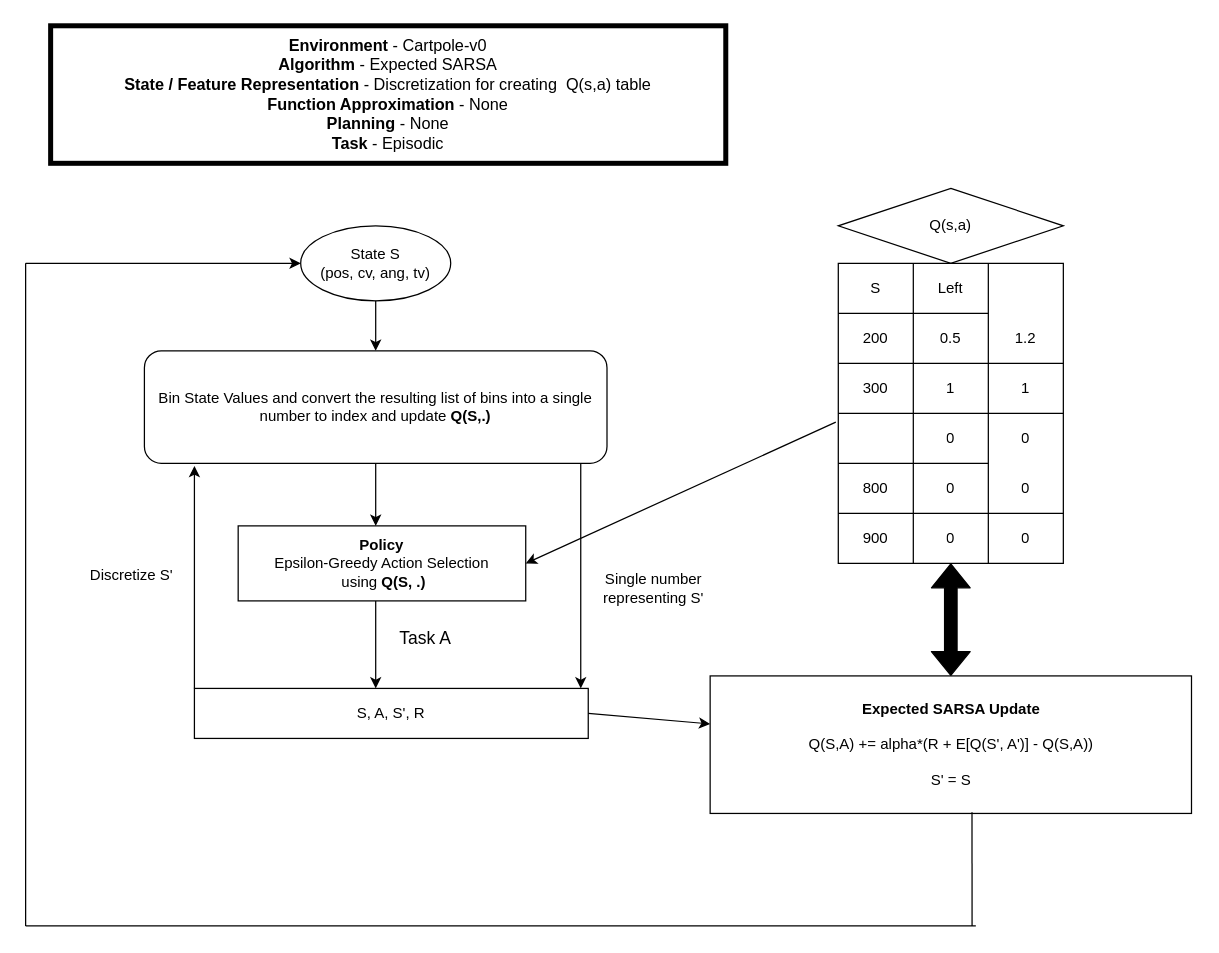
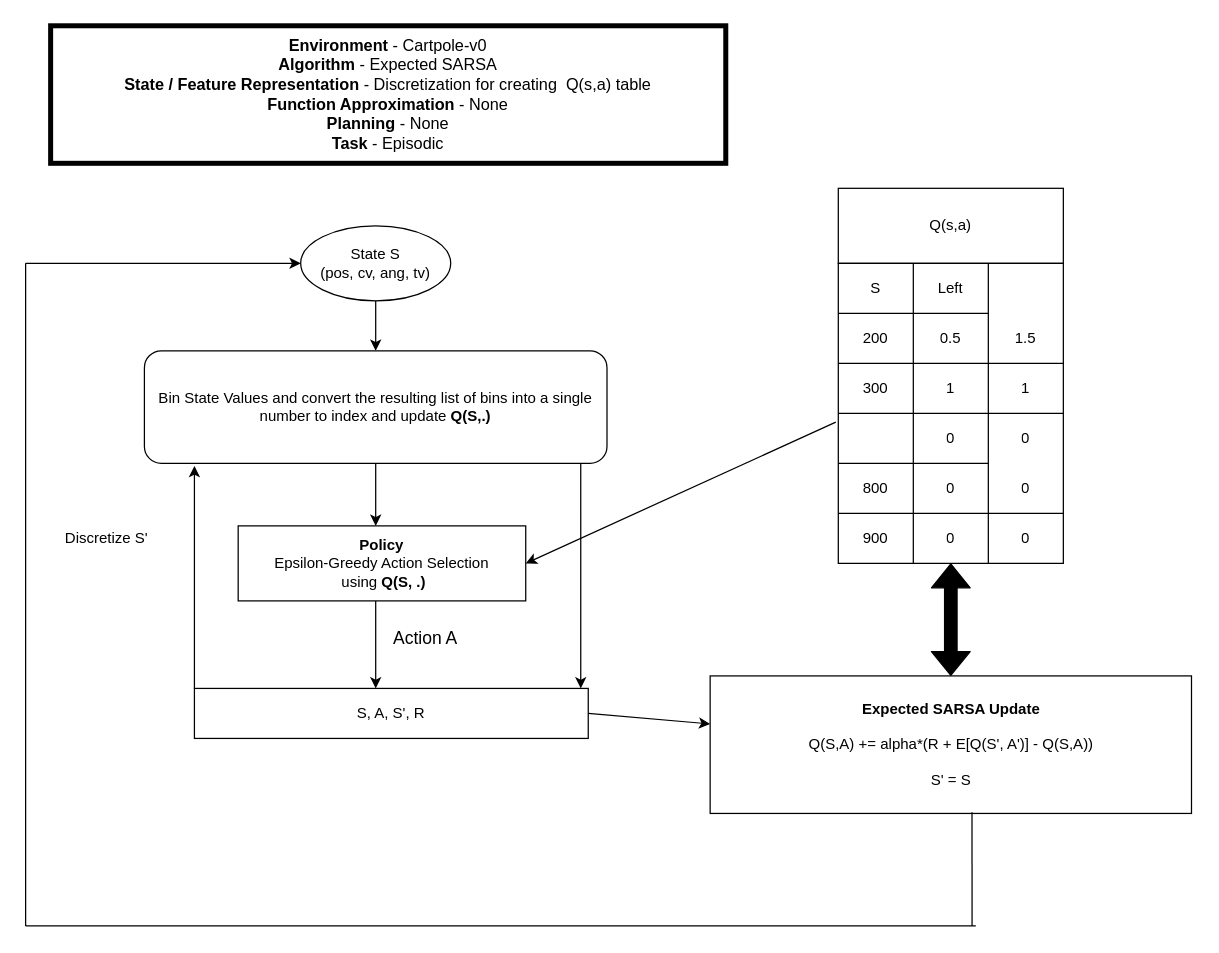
(951, 226) -> (951, 226)
(1026, 338) -> (1026, 338)
(132, 576) -> (107, 538)
(654, 588) -> none
(426, 638) -> (426, 638)
